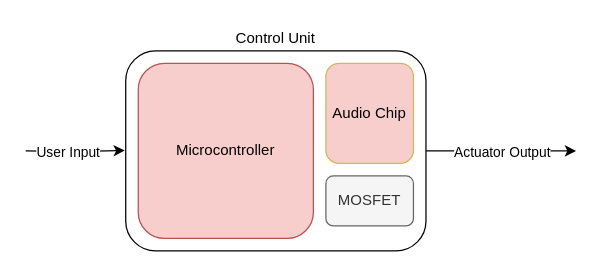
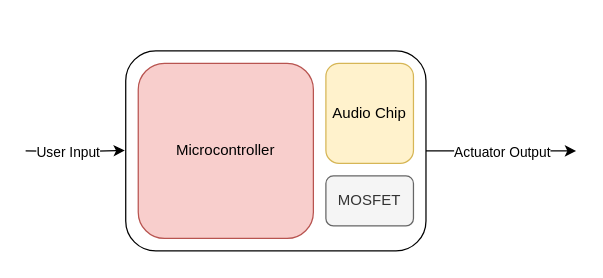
(276, 38) -> none
(369, 113) -> (369, 113)
